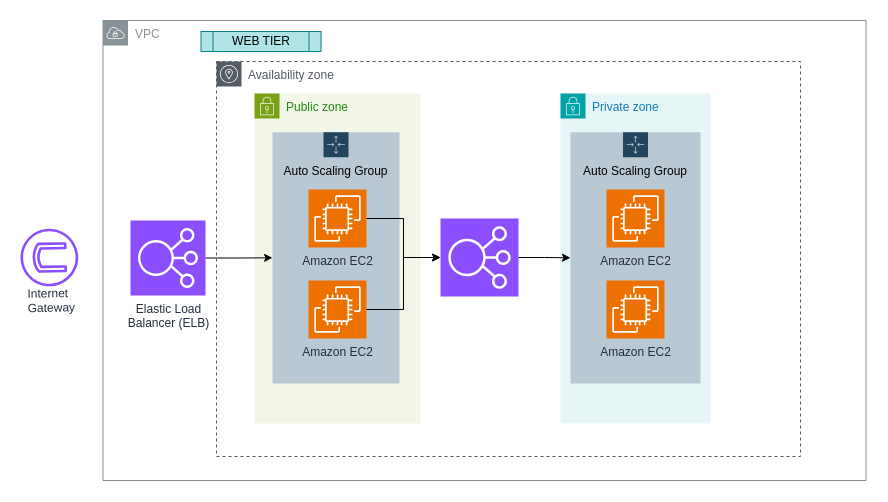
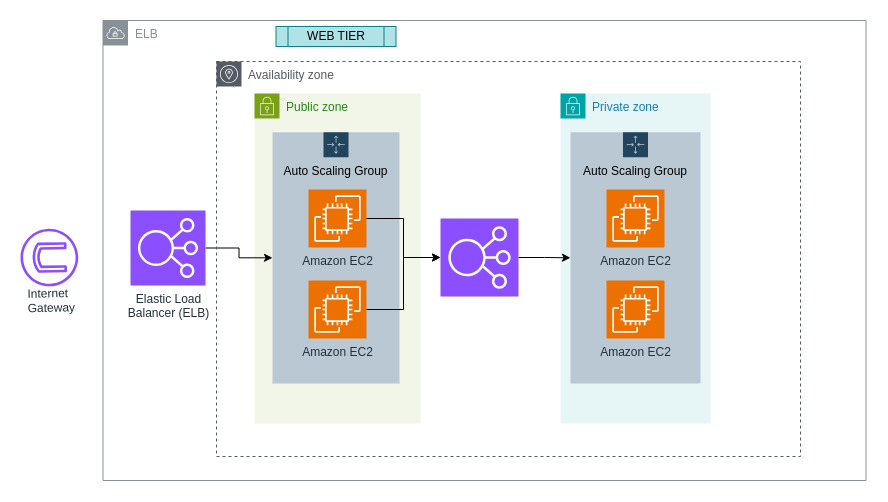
(146, 35) -> (146, 35)
(261, 42) -> (336, 37)
(168, 258) -> (168, 248)
